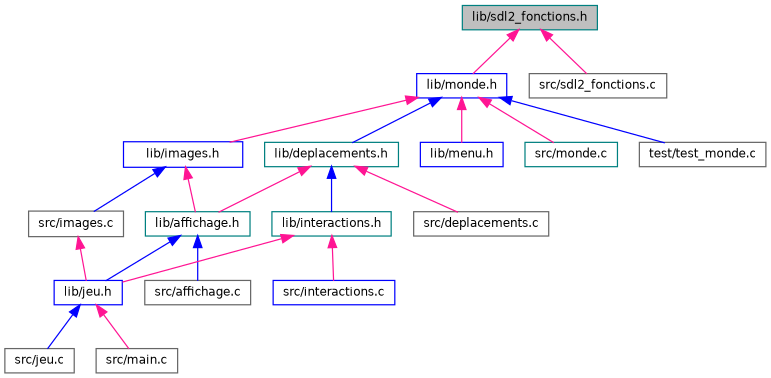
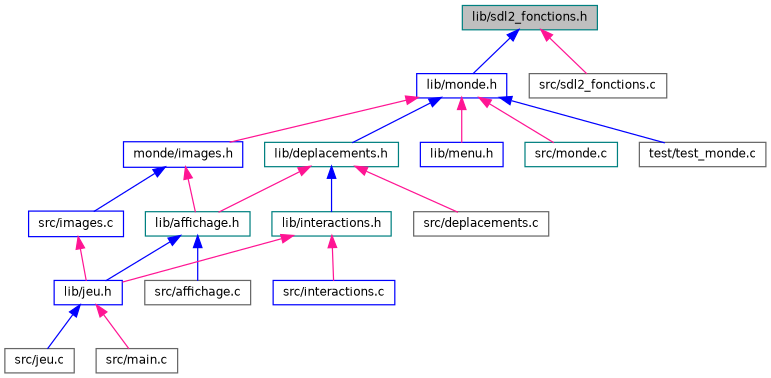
(491, 56) -> (491, 56)
(183, 155) -> (183, 155)
(76, 224) -> (76, 224)
